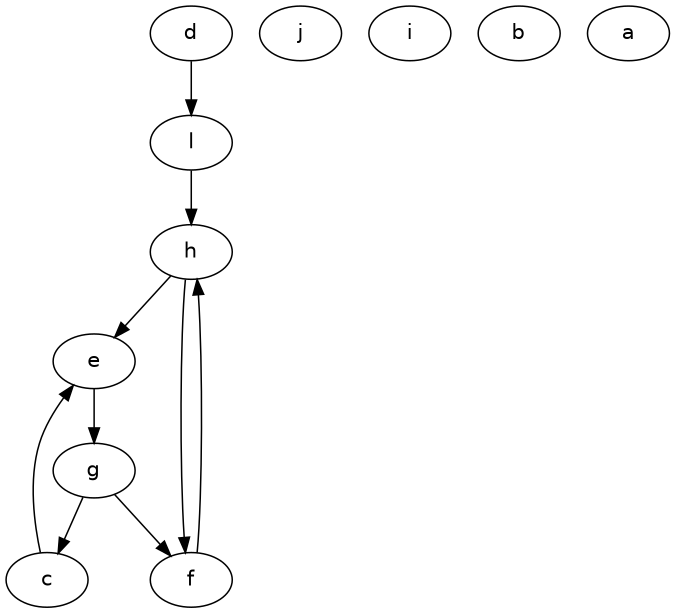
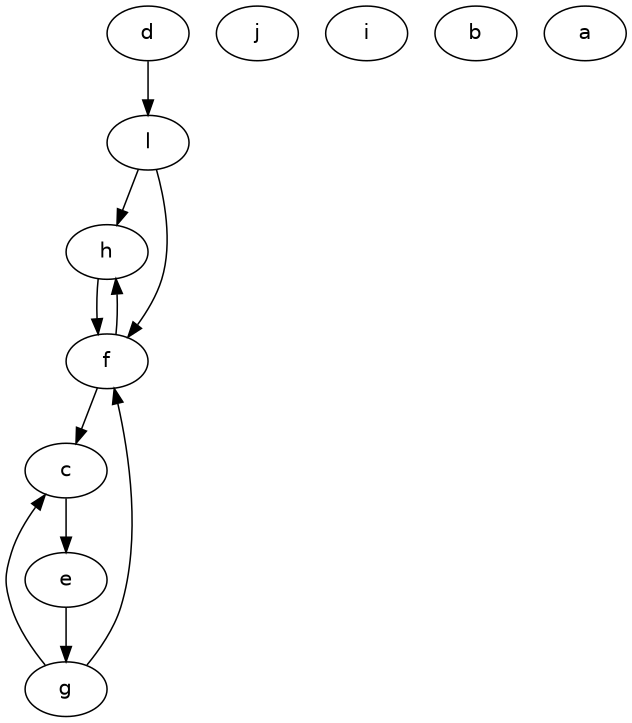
none -> (167, 250)
(148, 301) -> none
none -> (89, 409)
